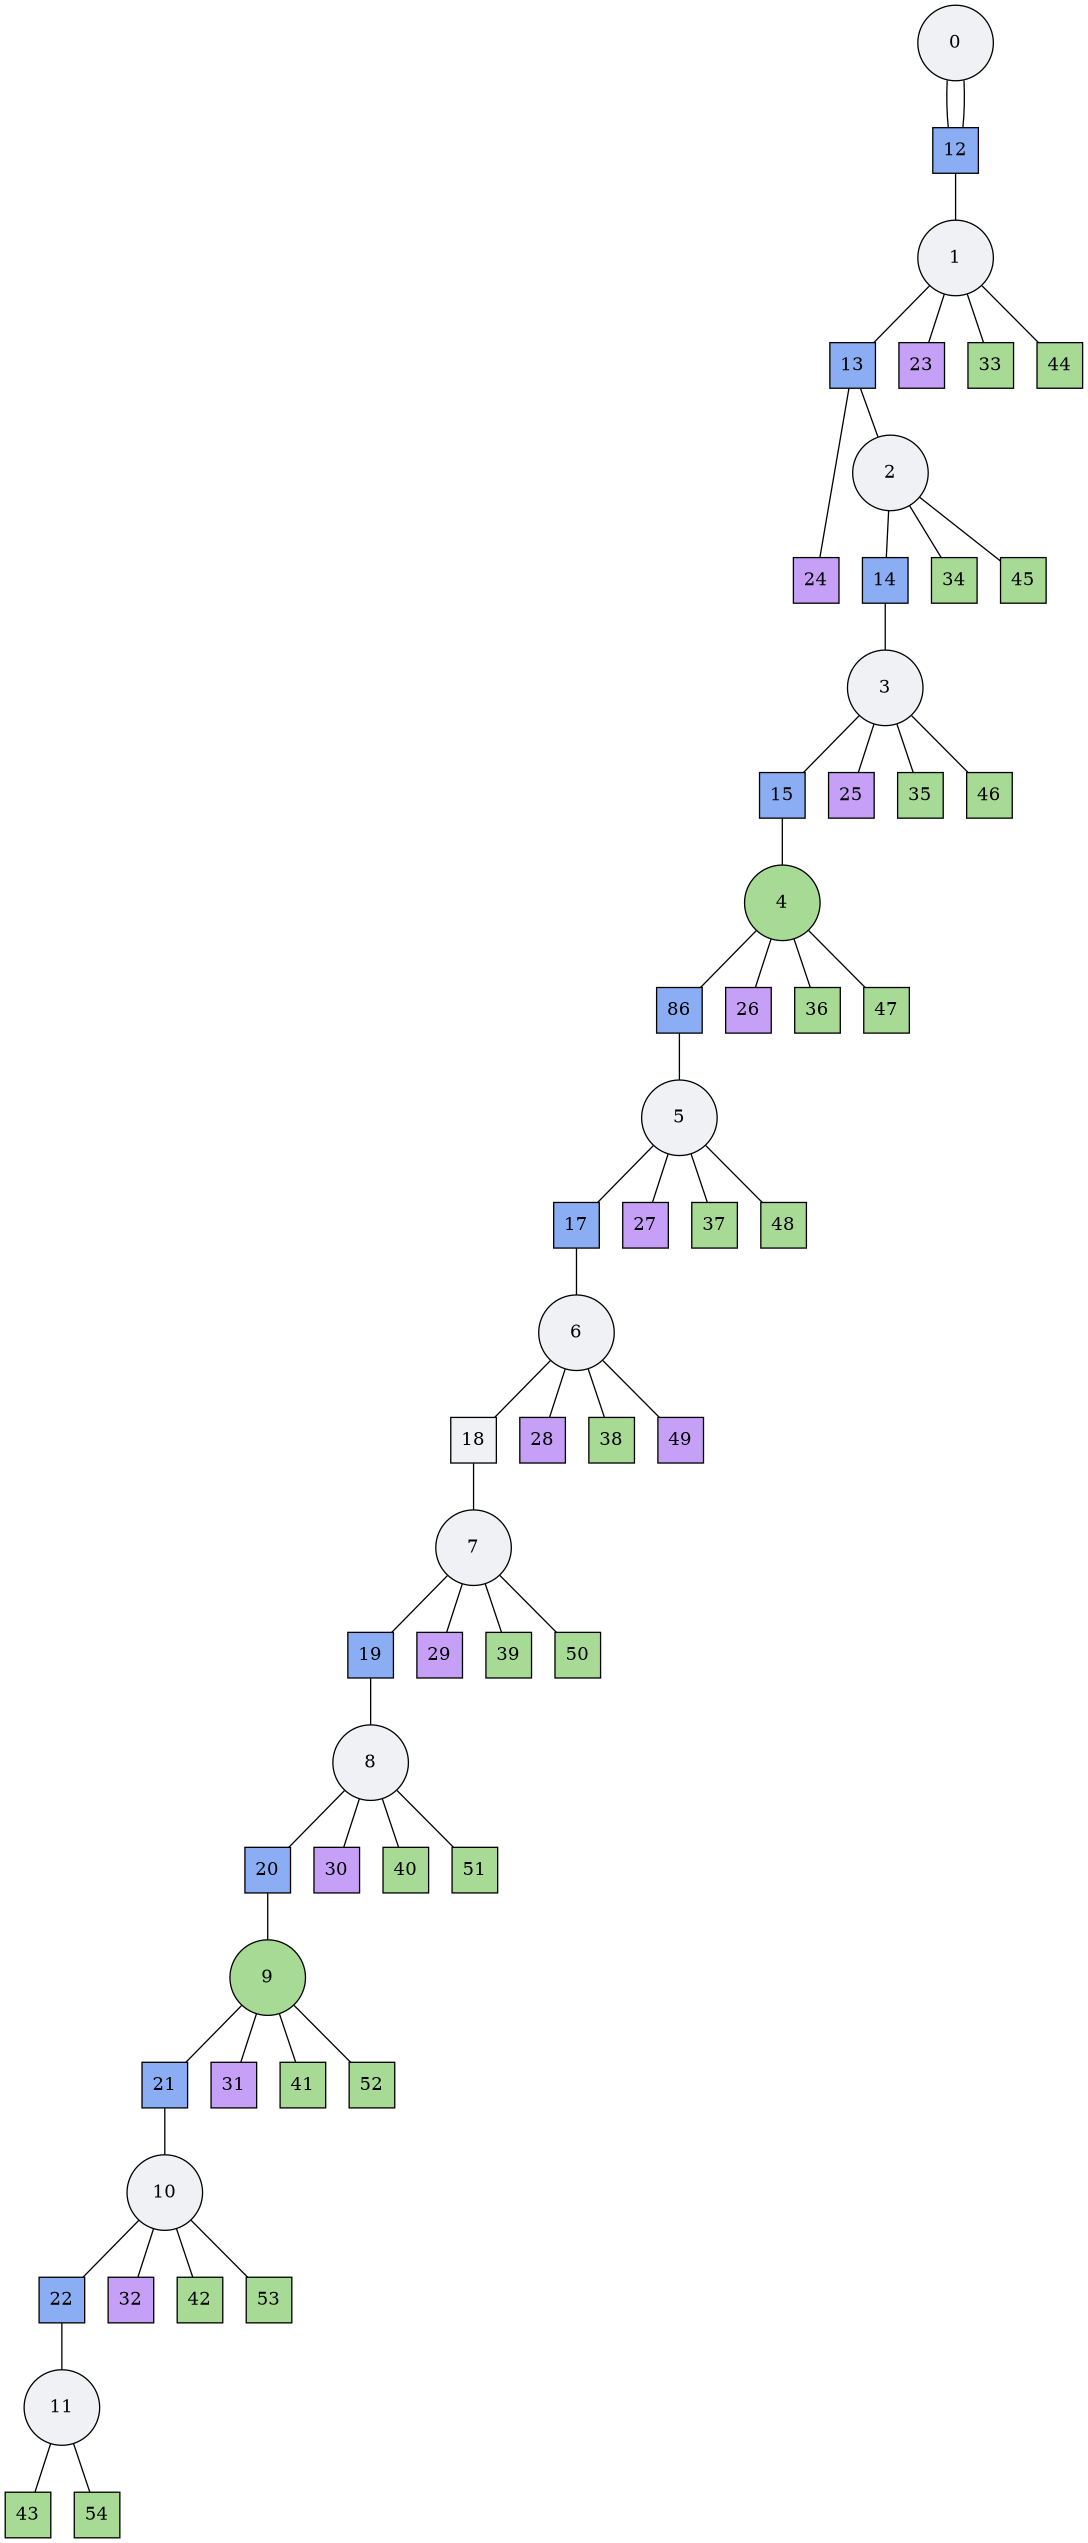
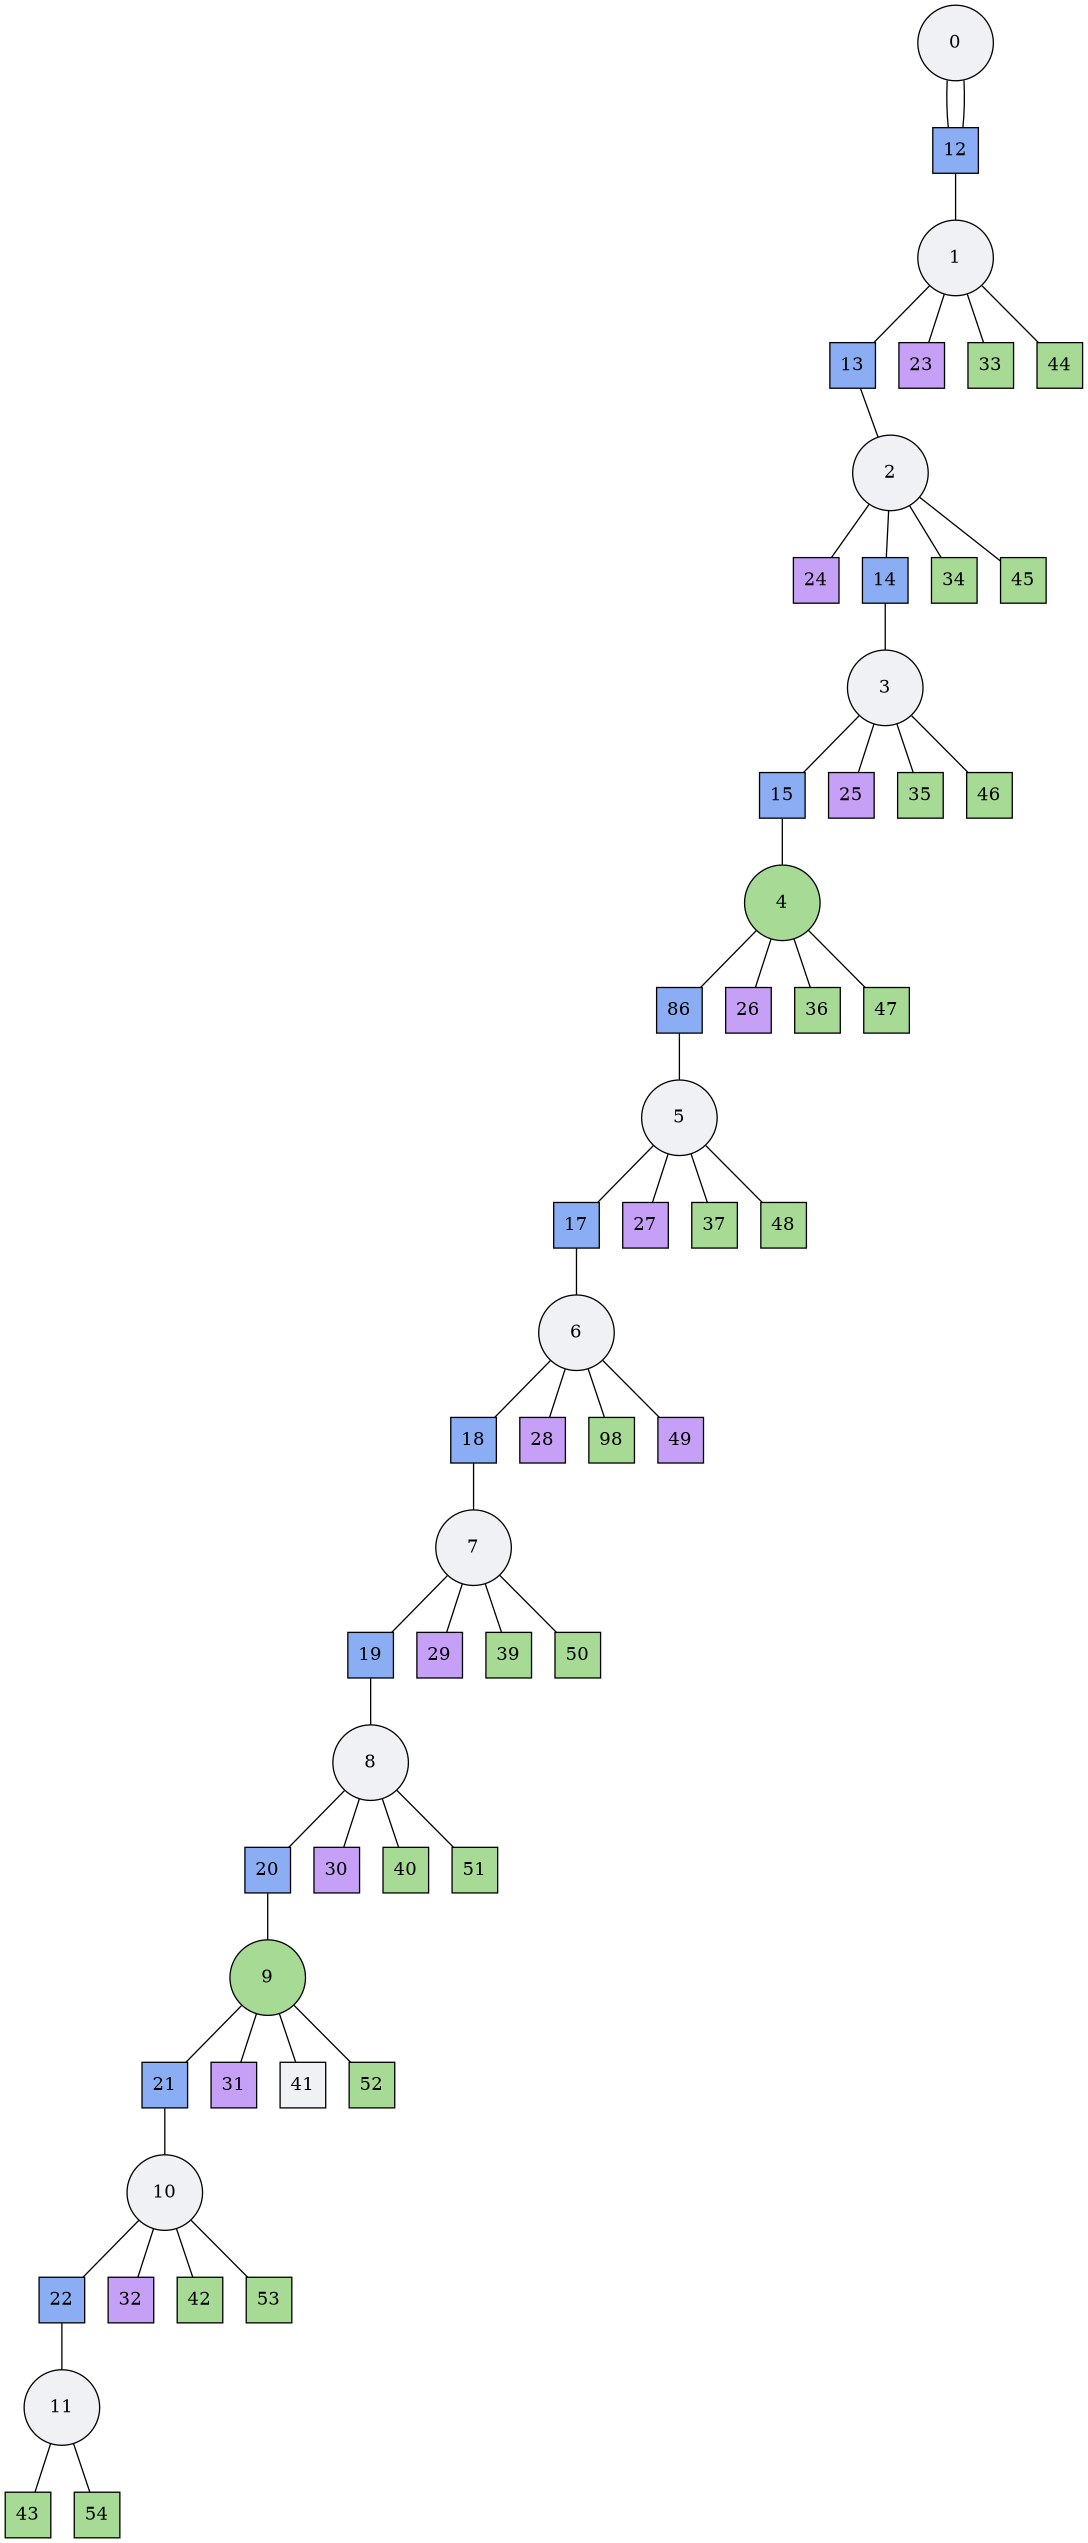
(834, 473) -> (850, 531)
(474, 1440) -> (474, 1440)
(612, 1440) -> (612, 1440)
(303, 2085) -> (303, 2085)
